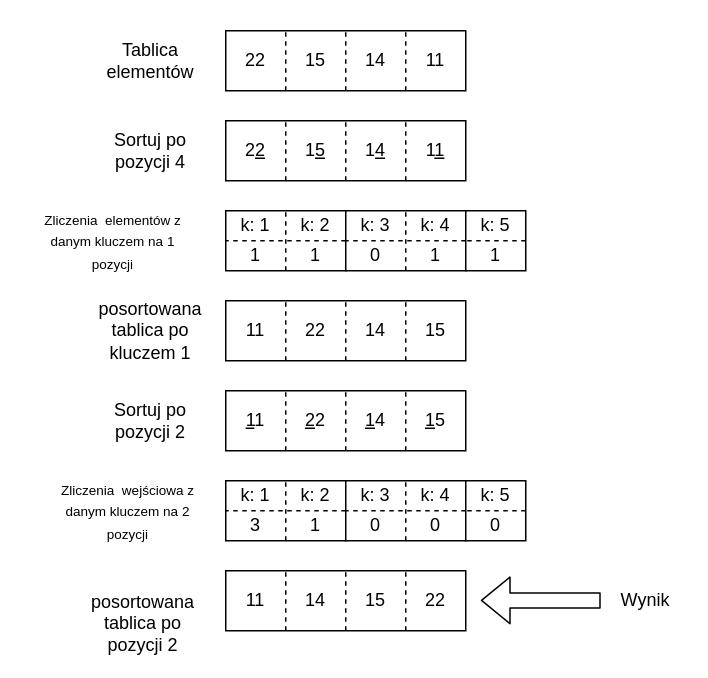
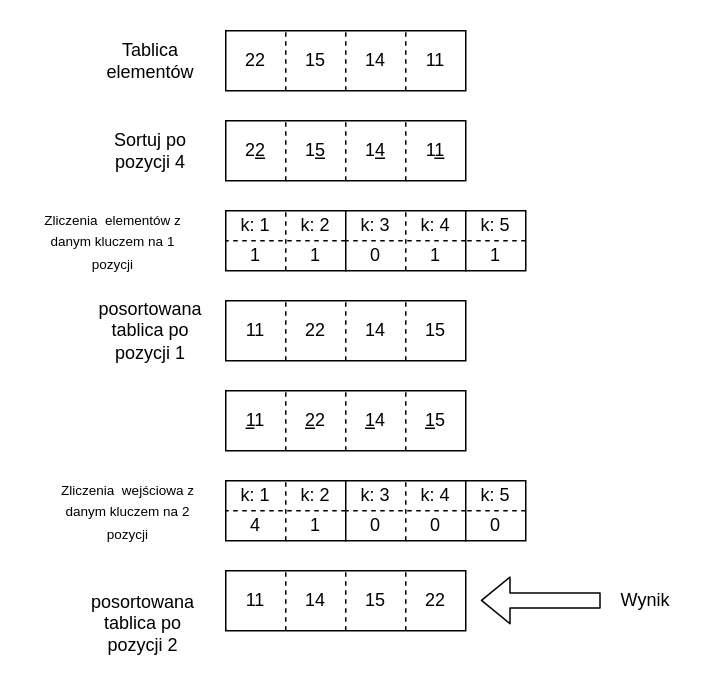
(151, 331) -> (151, 331)
(151, 421) -> none
(256, 526) -> (256, 526)
